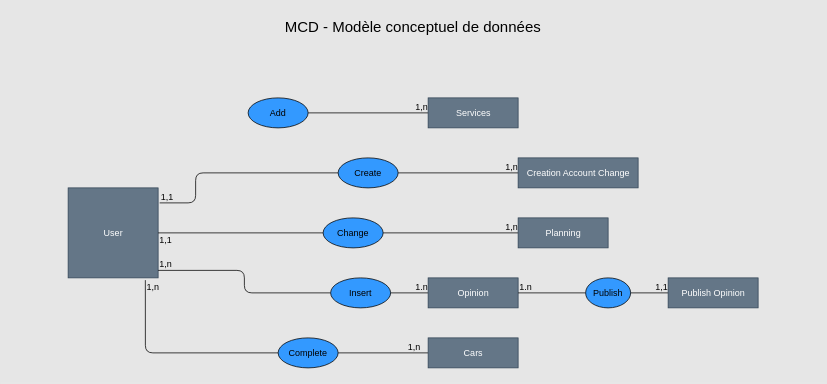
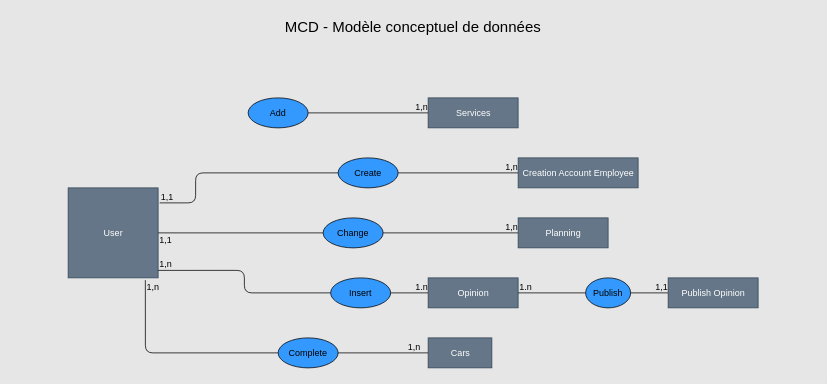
(578, 173) -> (578, 173)
(473, 353) -> (460, 353)
